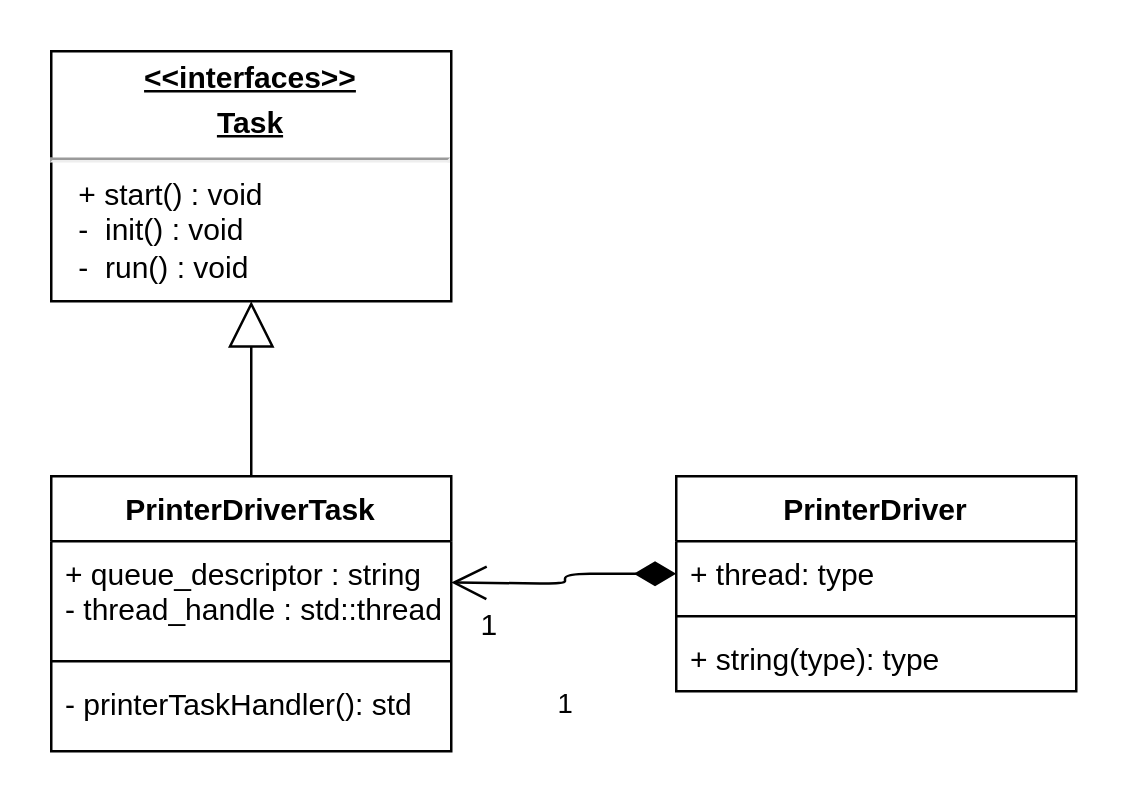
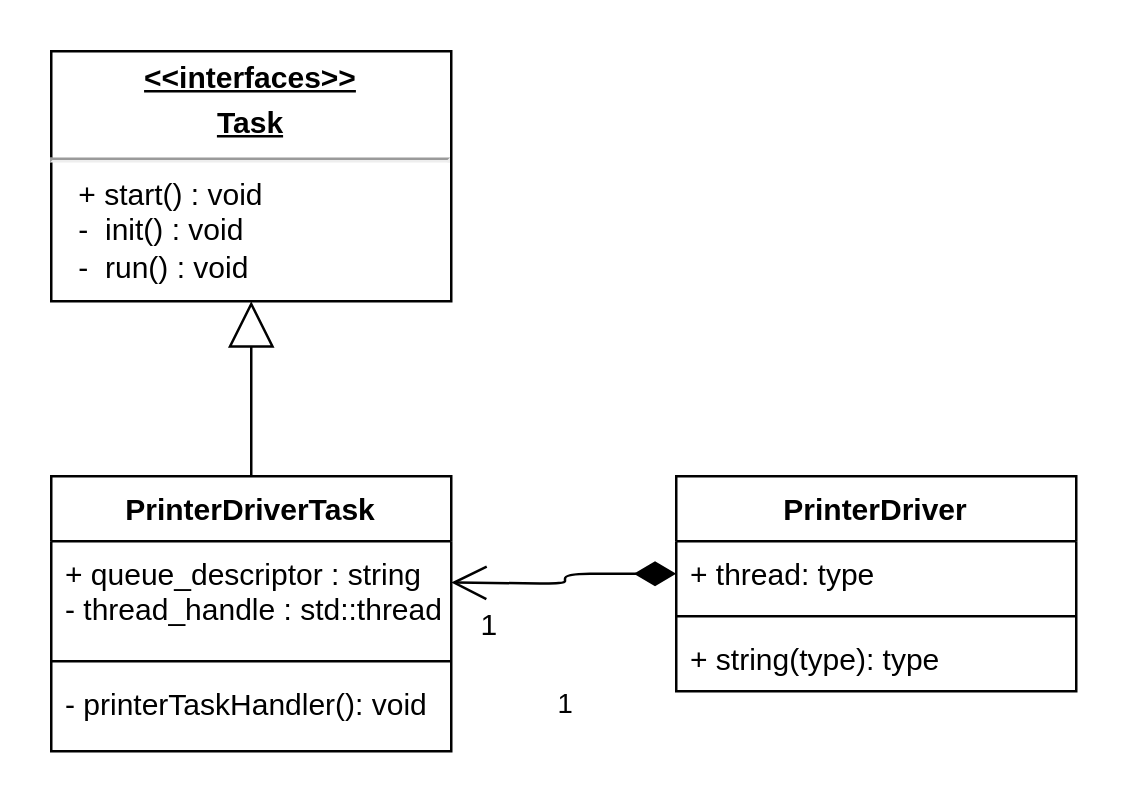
(272, 705) -> (277, 705)
